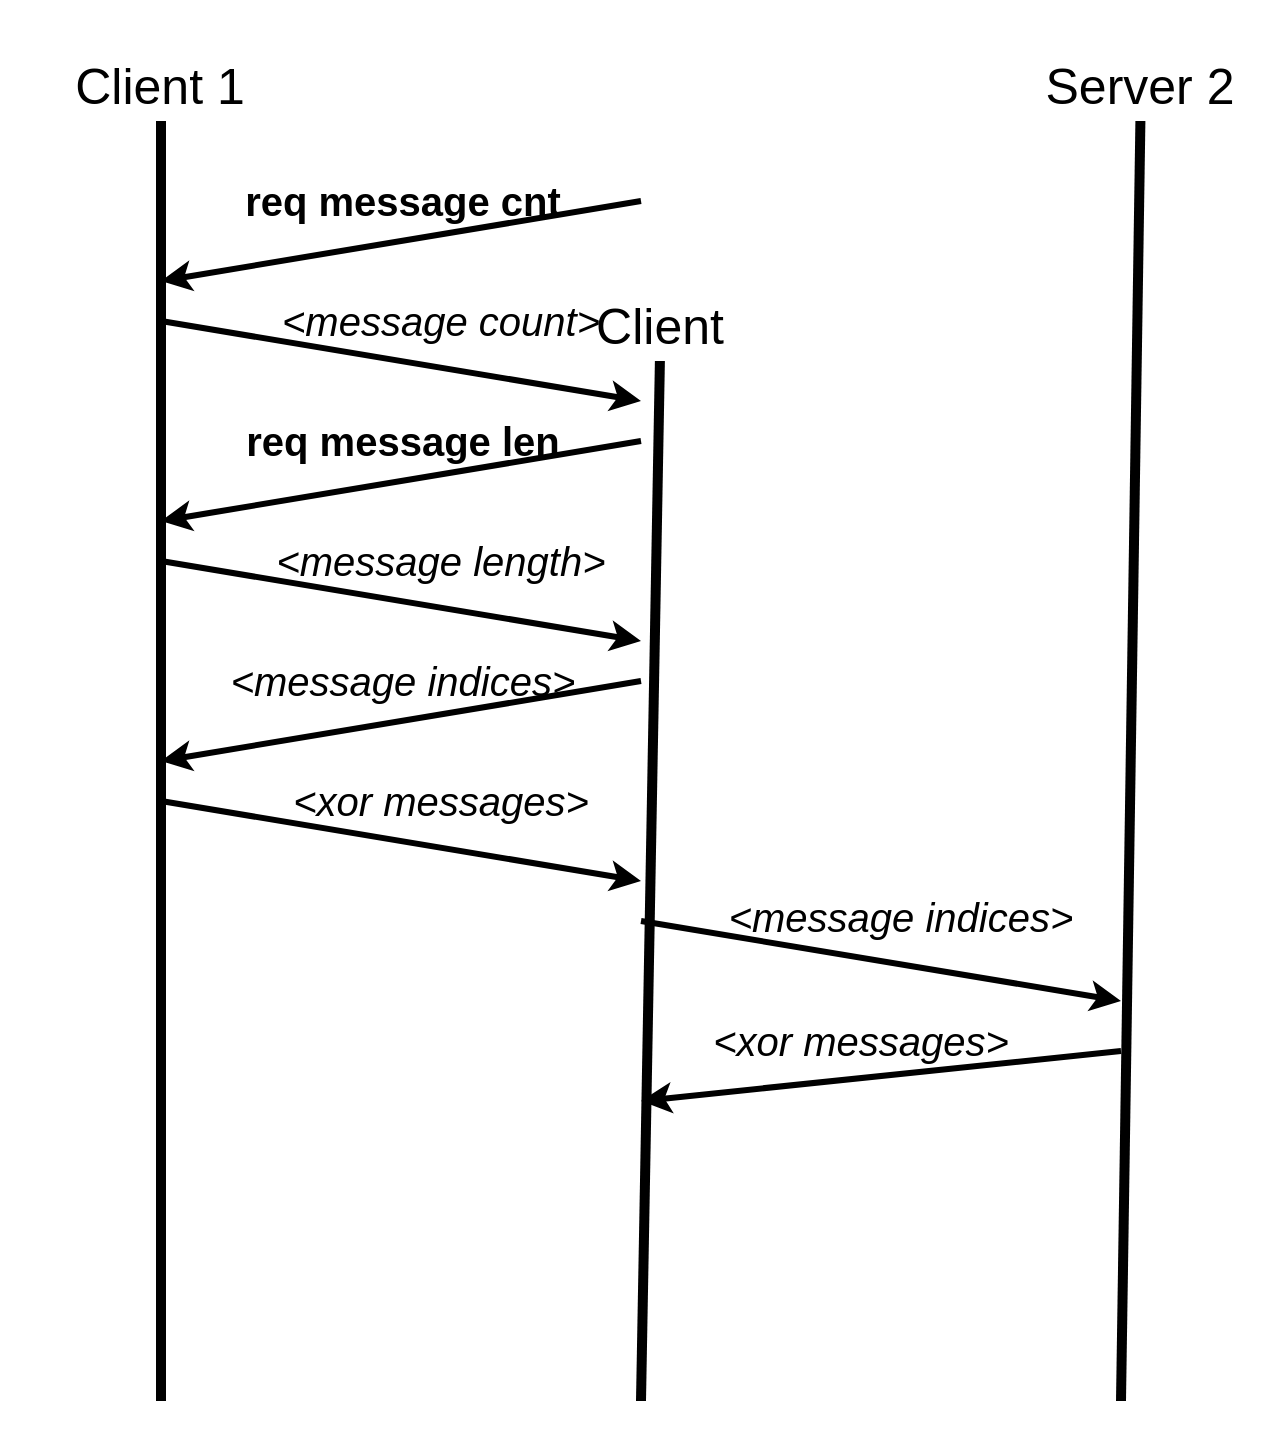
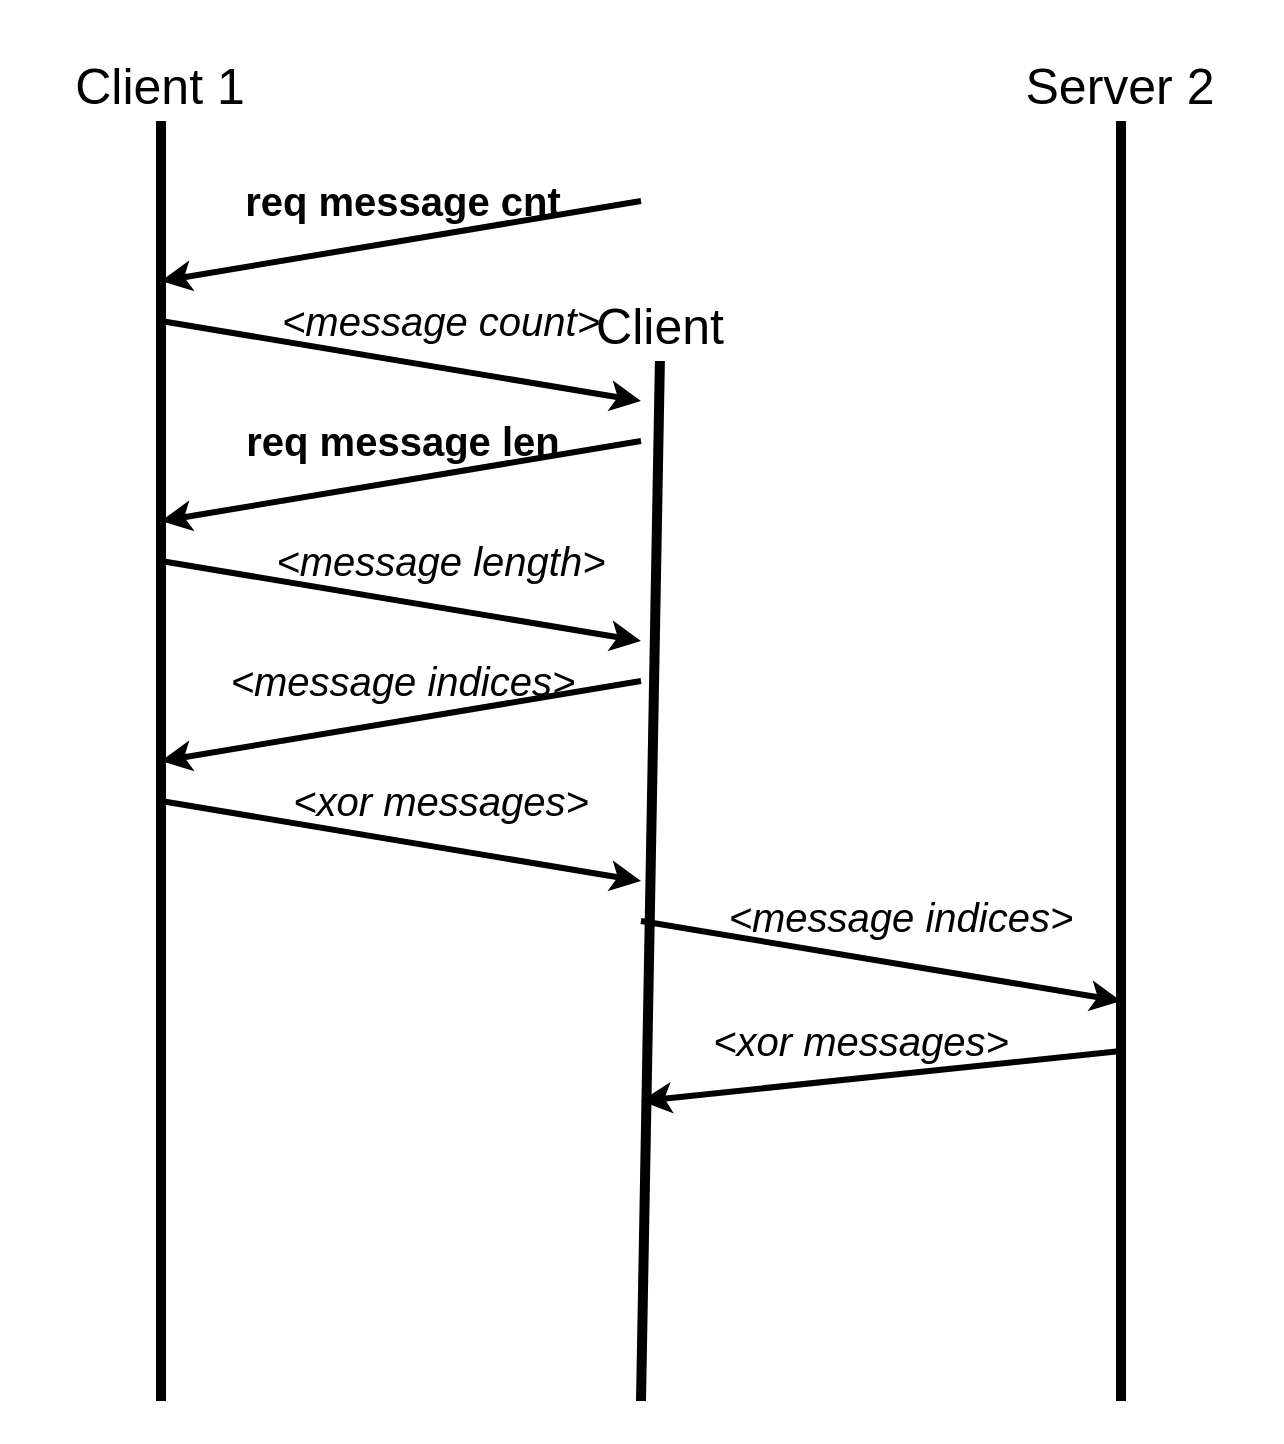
(1141, 81) -> (1121, 81)
